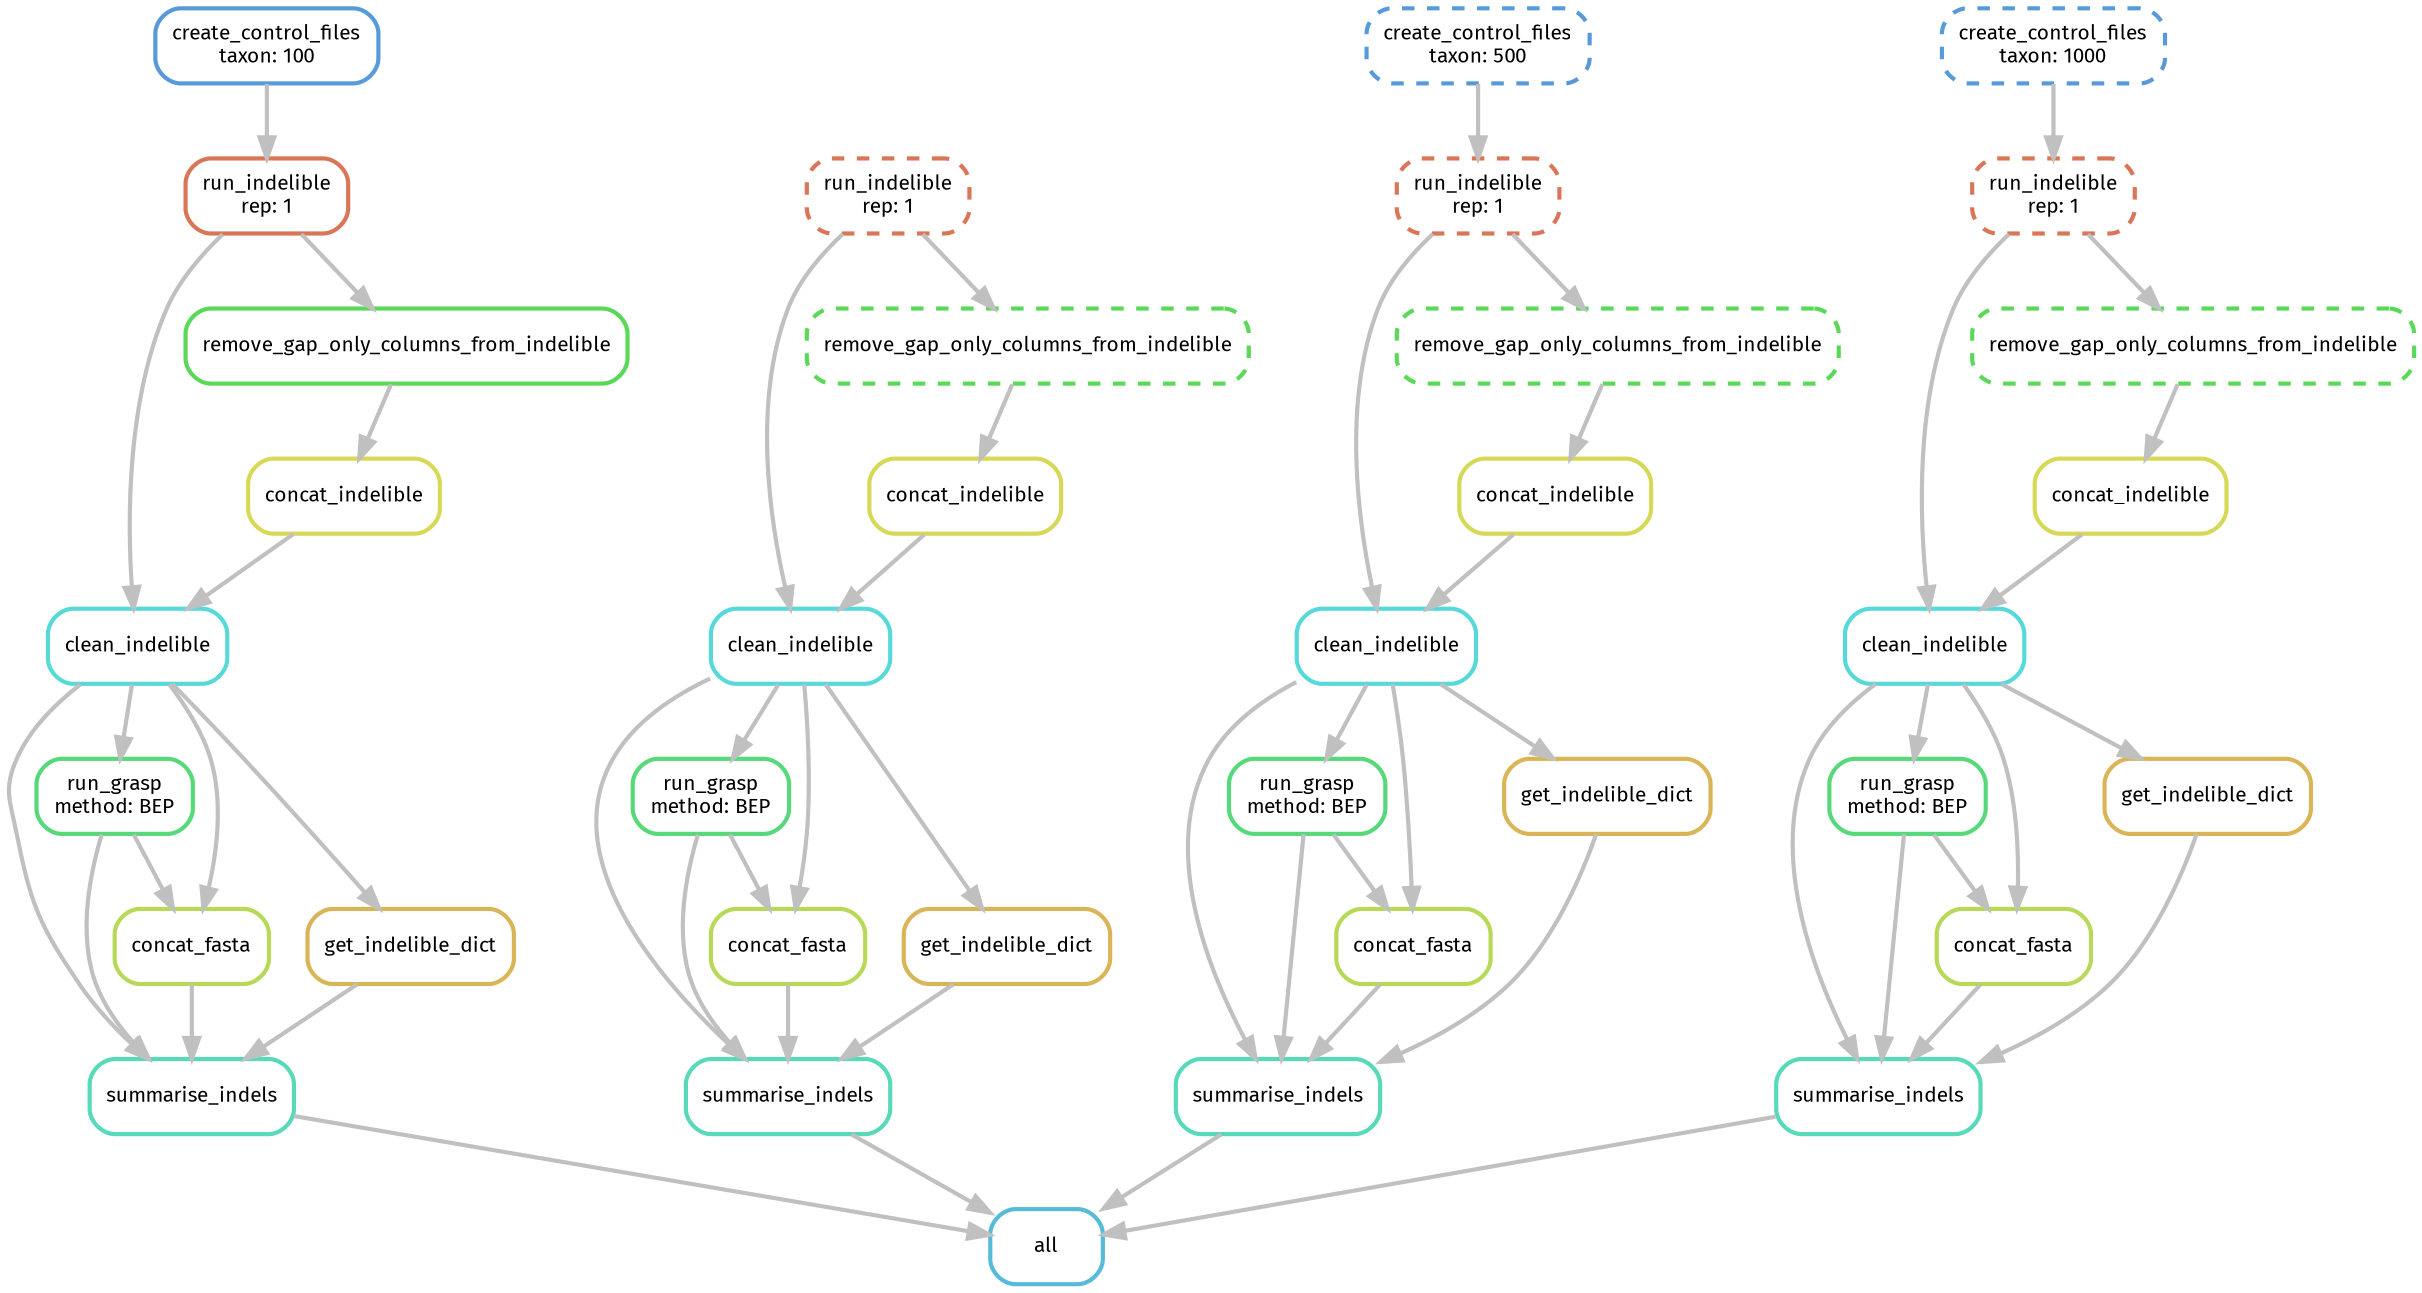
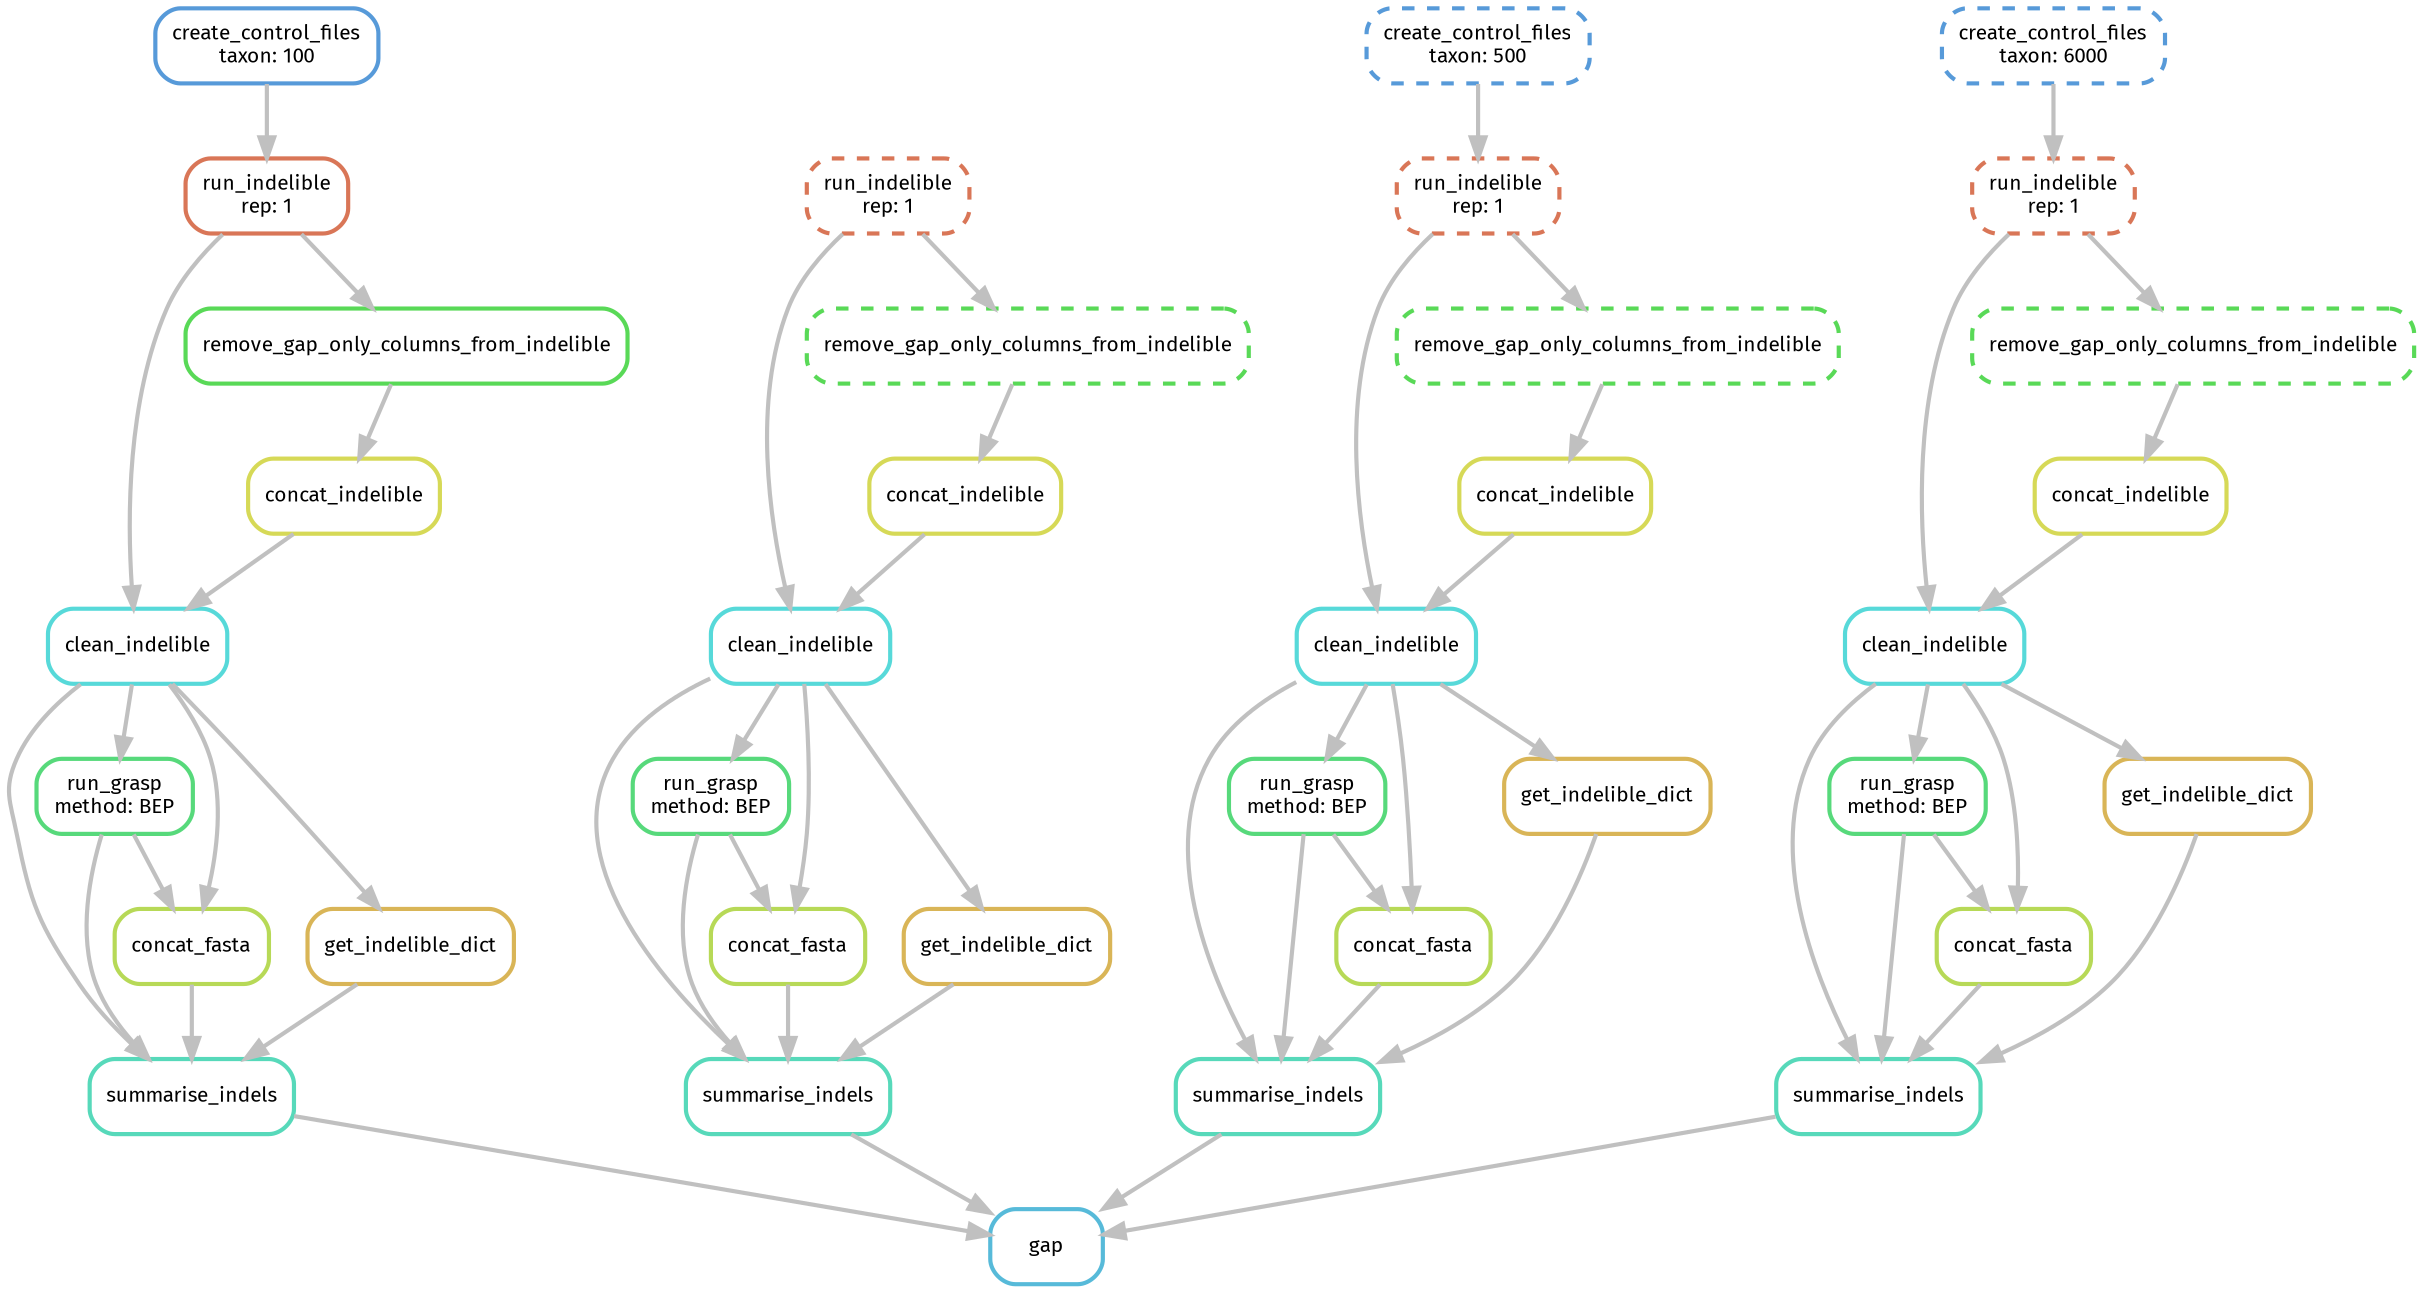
(2053, 46) -> (2053, 46)
(1047, 1247) -> (1047, 1247)
